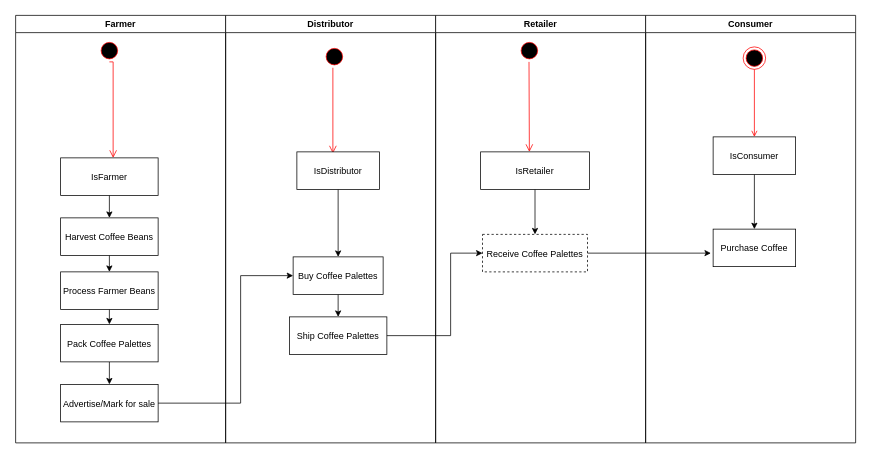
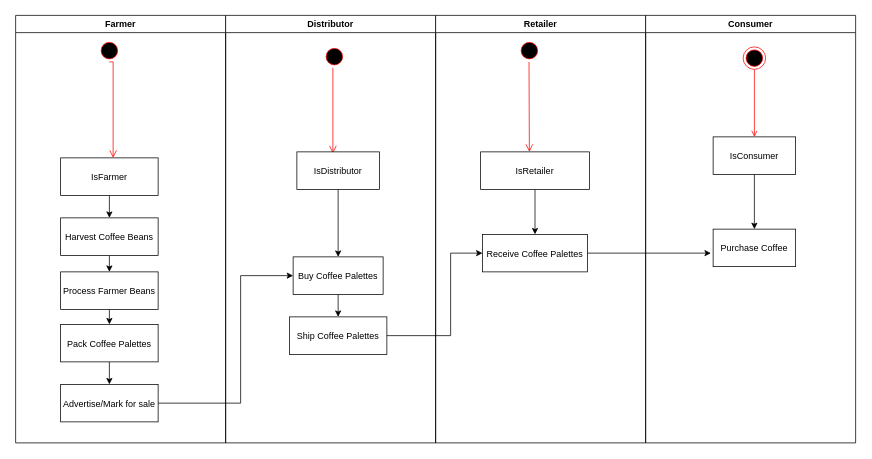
(535, 253) -> (535, 253)
